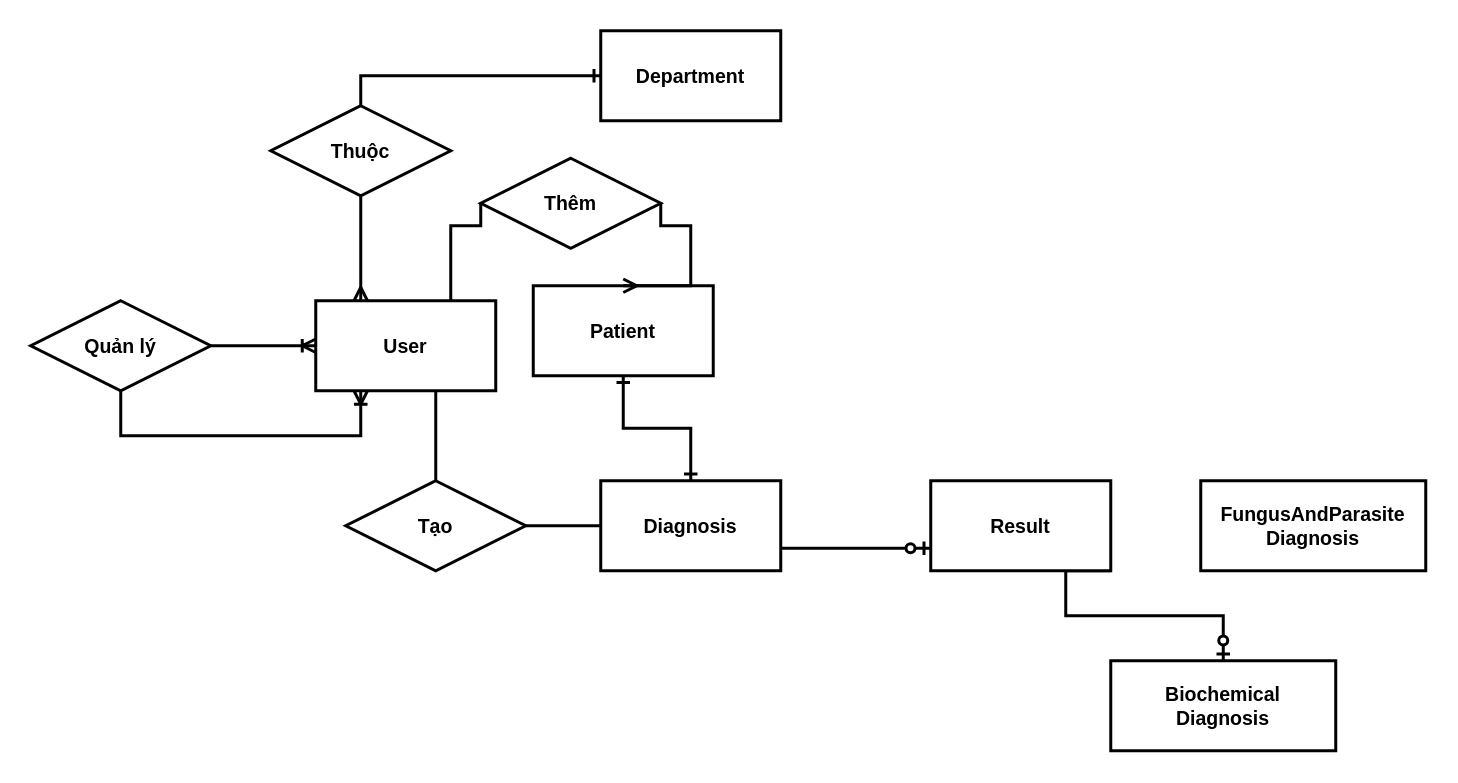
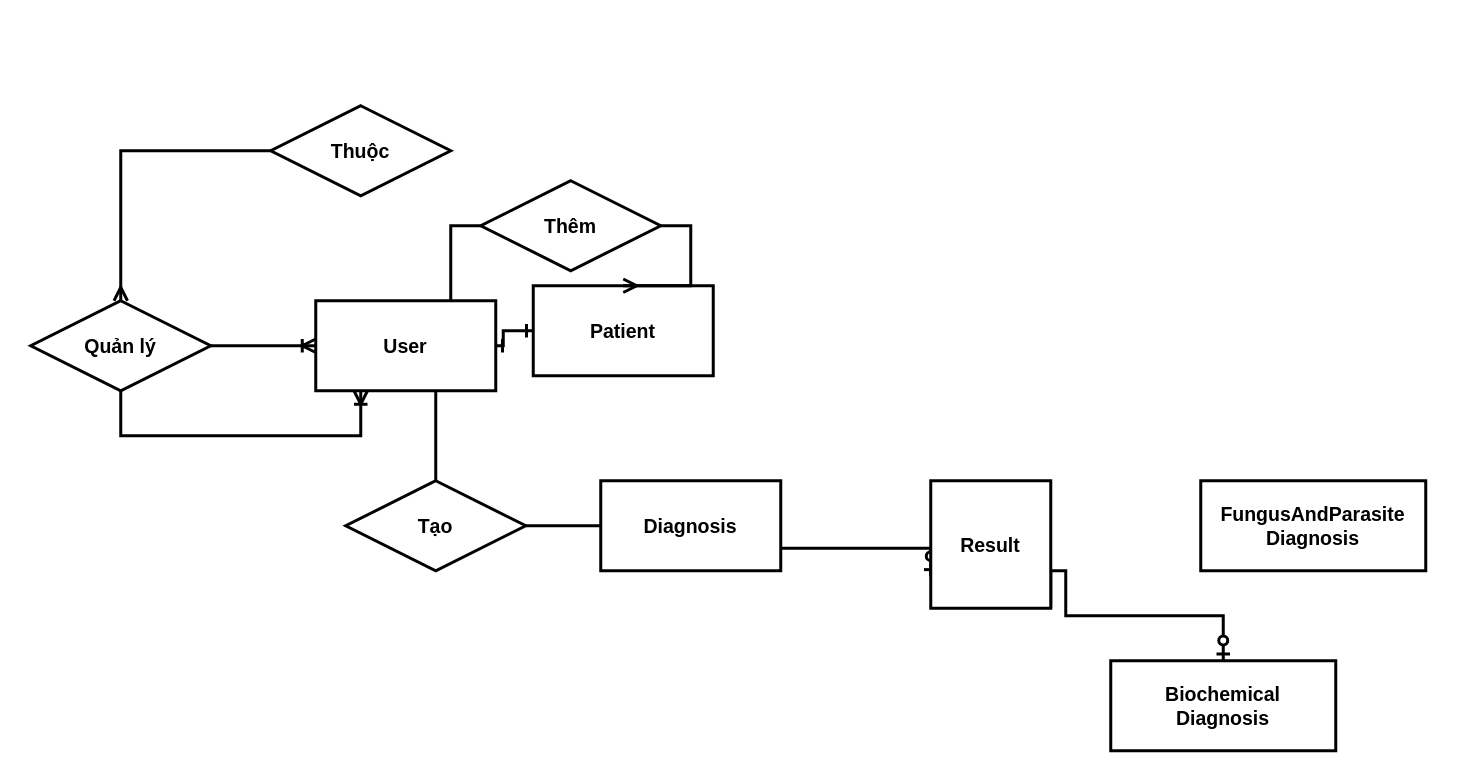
(466, 76) -> none
(691, 76) -> none
(571, 203) -> (571, 226)
(361, 248) -> (121, 151)
(656, 428) -> (507, 331)
(1021, 526) -> (991, 545)
